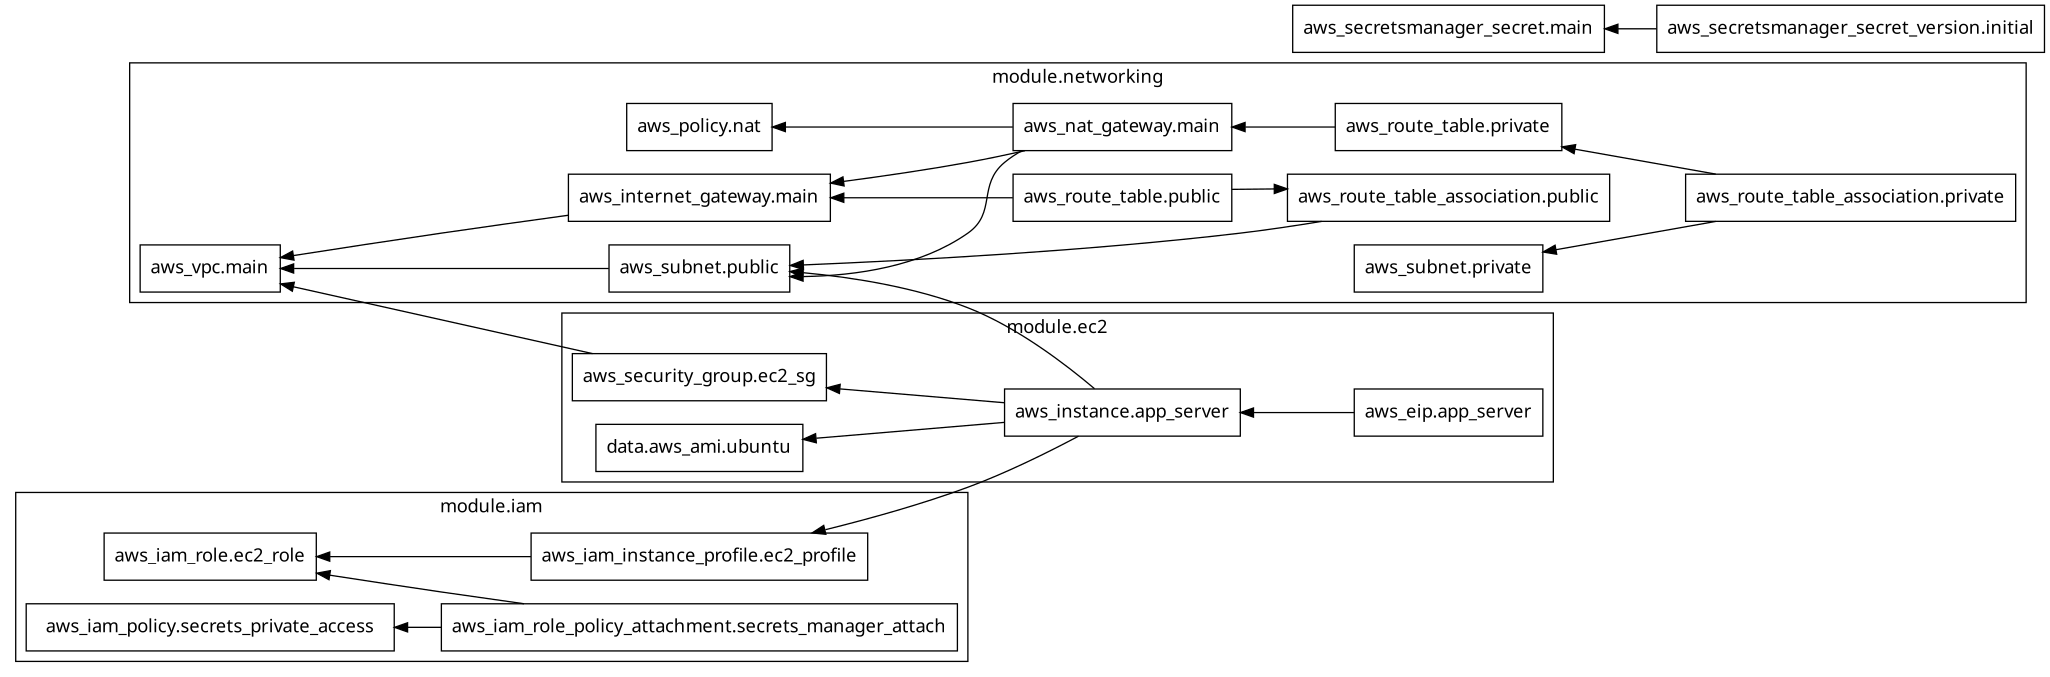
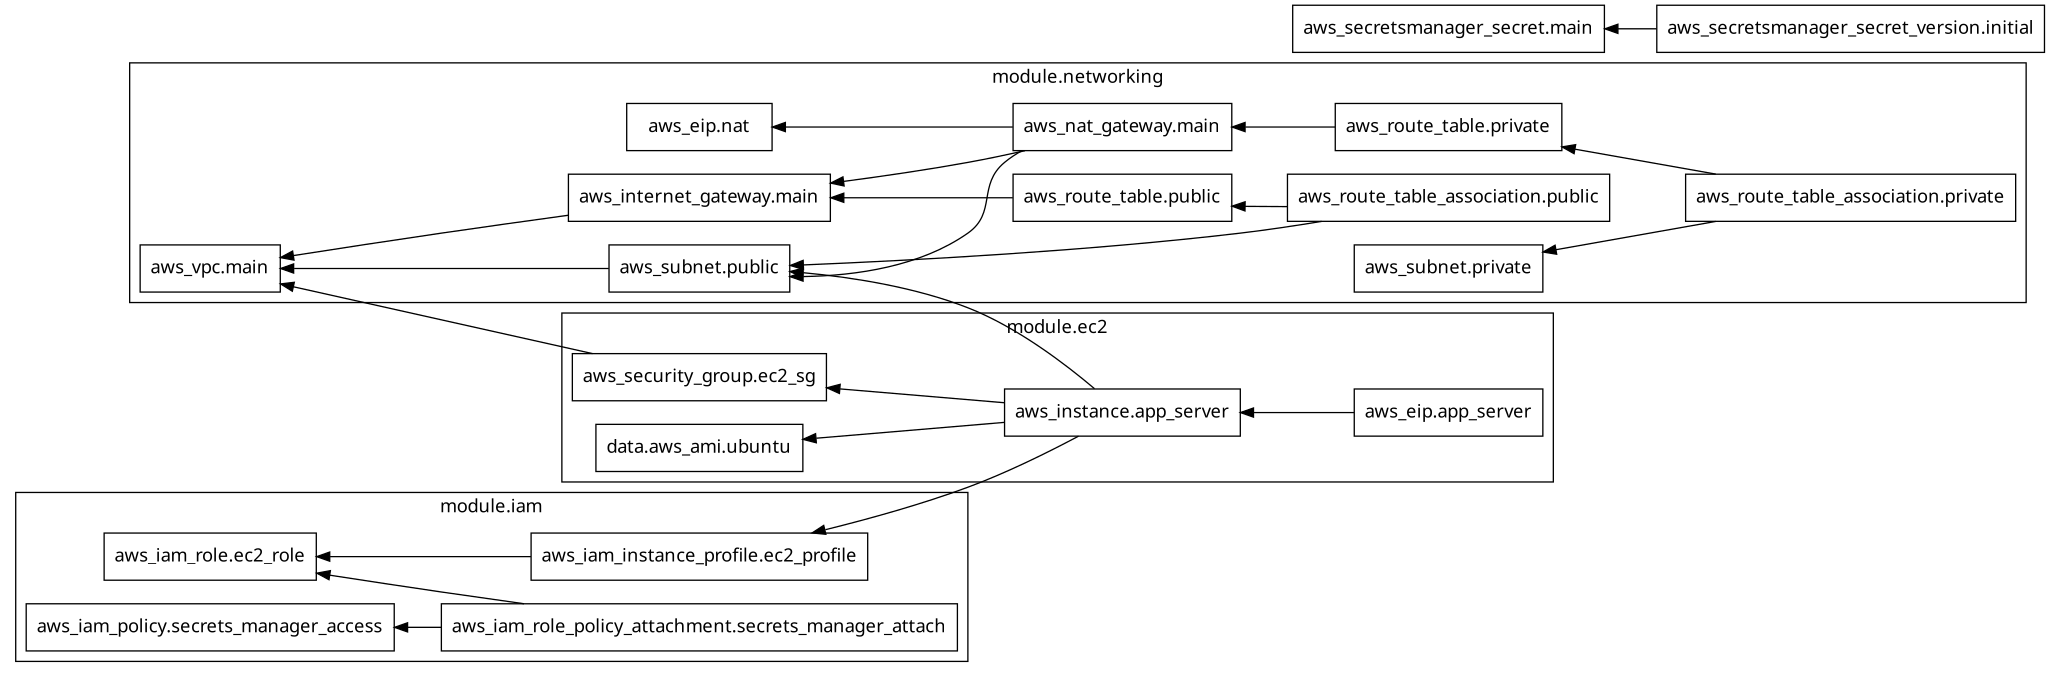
(699, 127) -> (699, 127)
(1253, 189) -> (1266, 207)
(210, 627) -> (210, 627)
